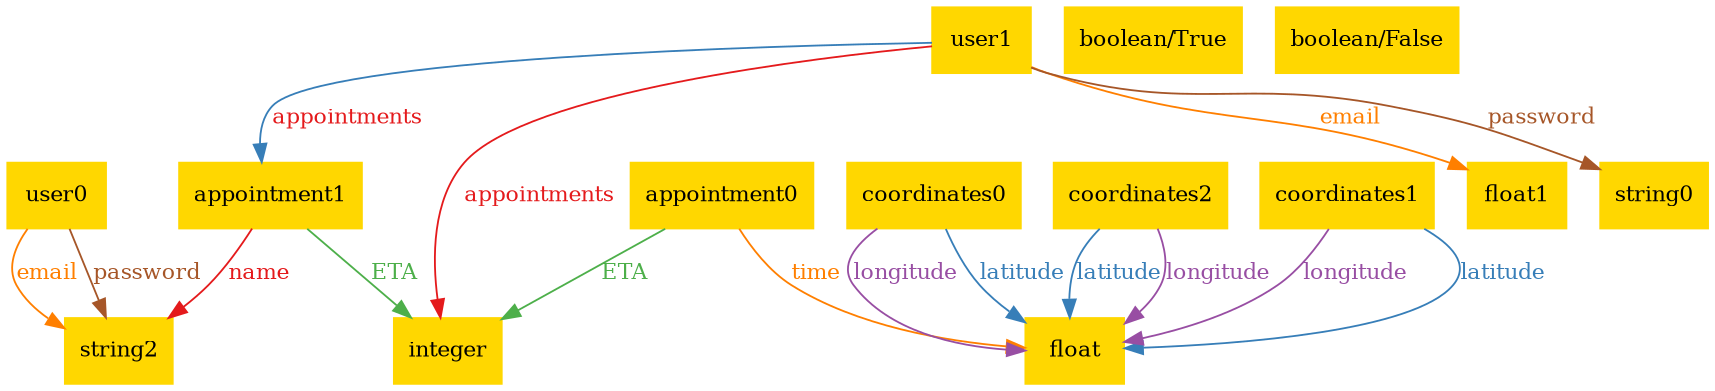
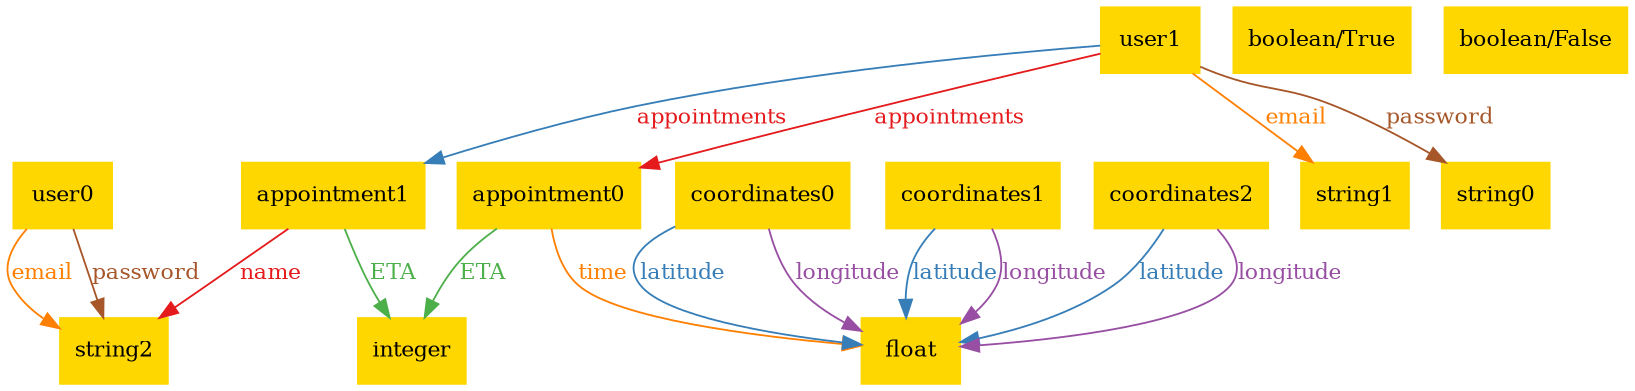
(621, 95) -> (879, 107)
(1517, 196) -> (1355, 196)
